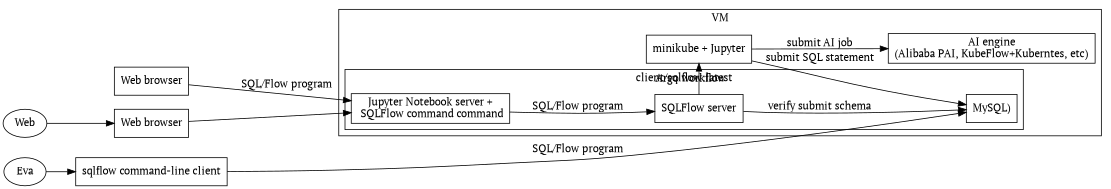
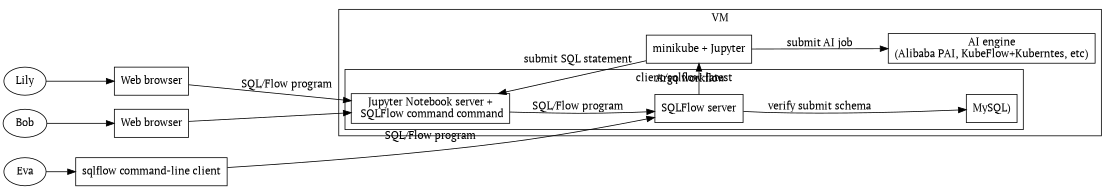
none -> (25, 81)
(855, 84) -> (576, 76)
(25, 123) -> (25, 123)
(594, 159) -> (438, 150)
